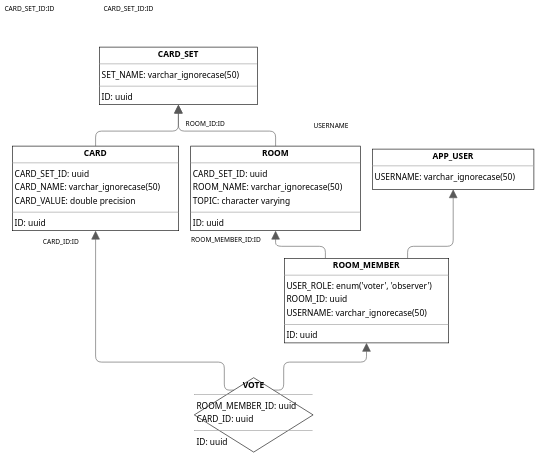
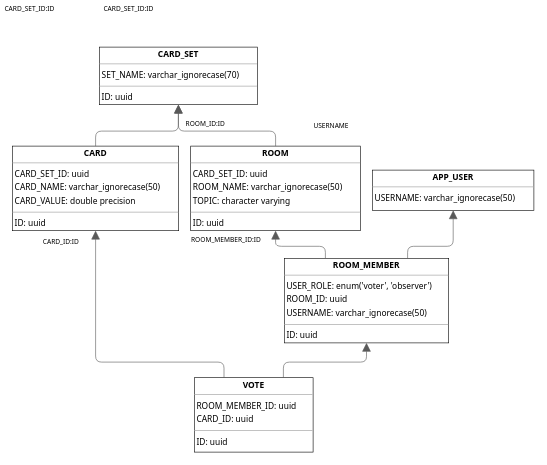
(171, 62) -> (171, 62)
(453, 169) -> (453, 190)
(254, 415) -> (254, 415)
